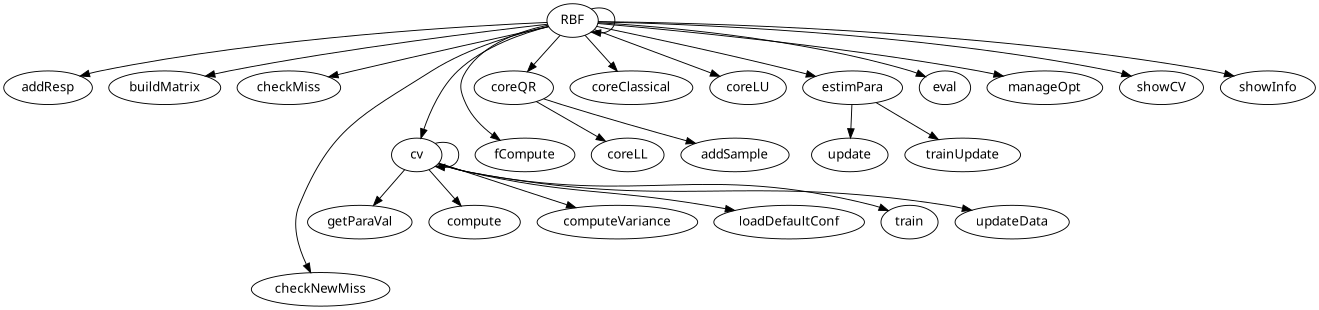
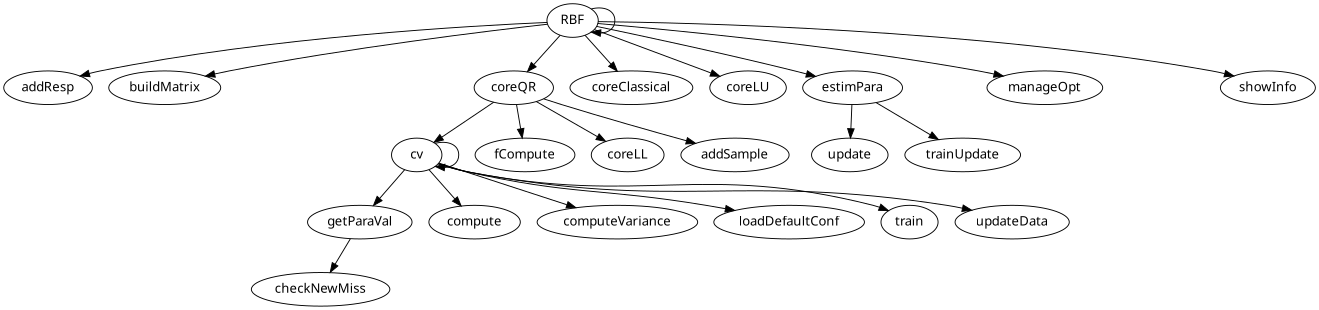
(461, 68) -> (468, 120)
(465, 73) -> (519, 117)
(289, 88) -> none
(945, 88) -> none
(1162, 88) -> none
(378, 105) -> (343, 252)
